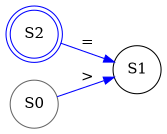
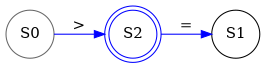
(81, 89) -> (74, 34)
